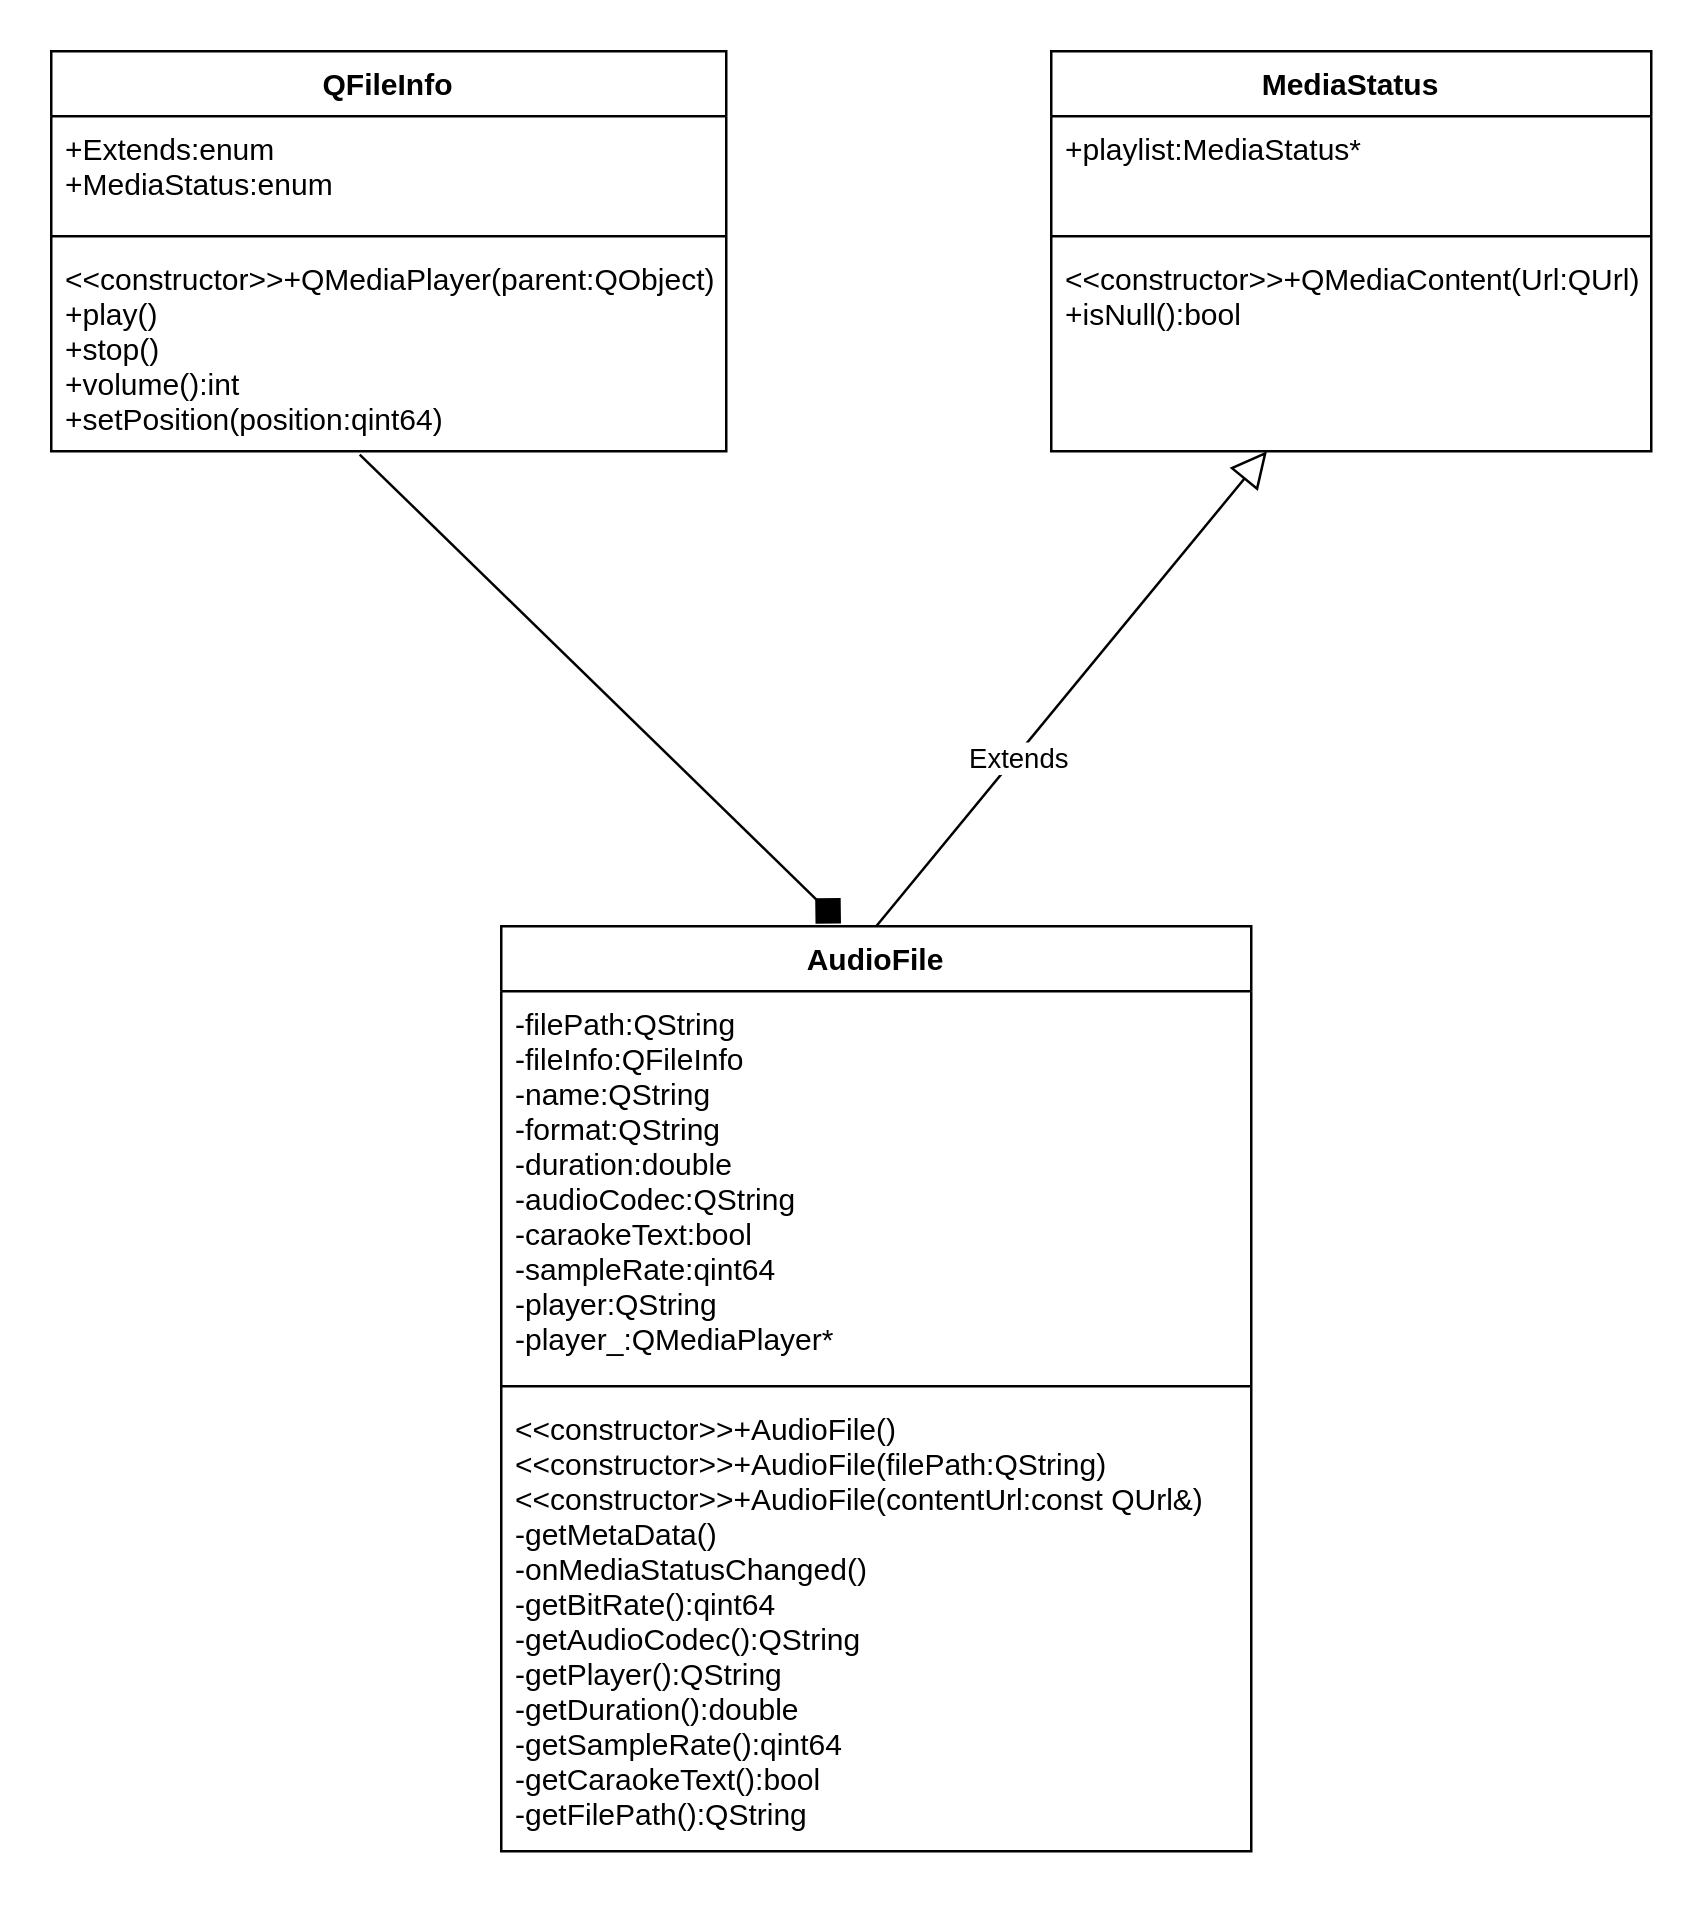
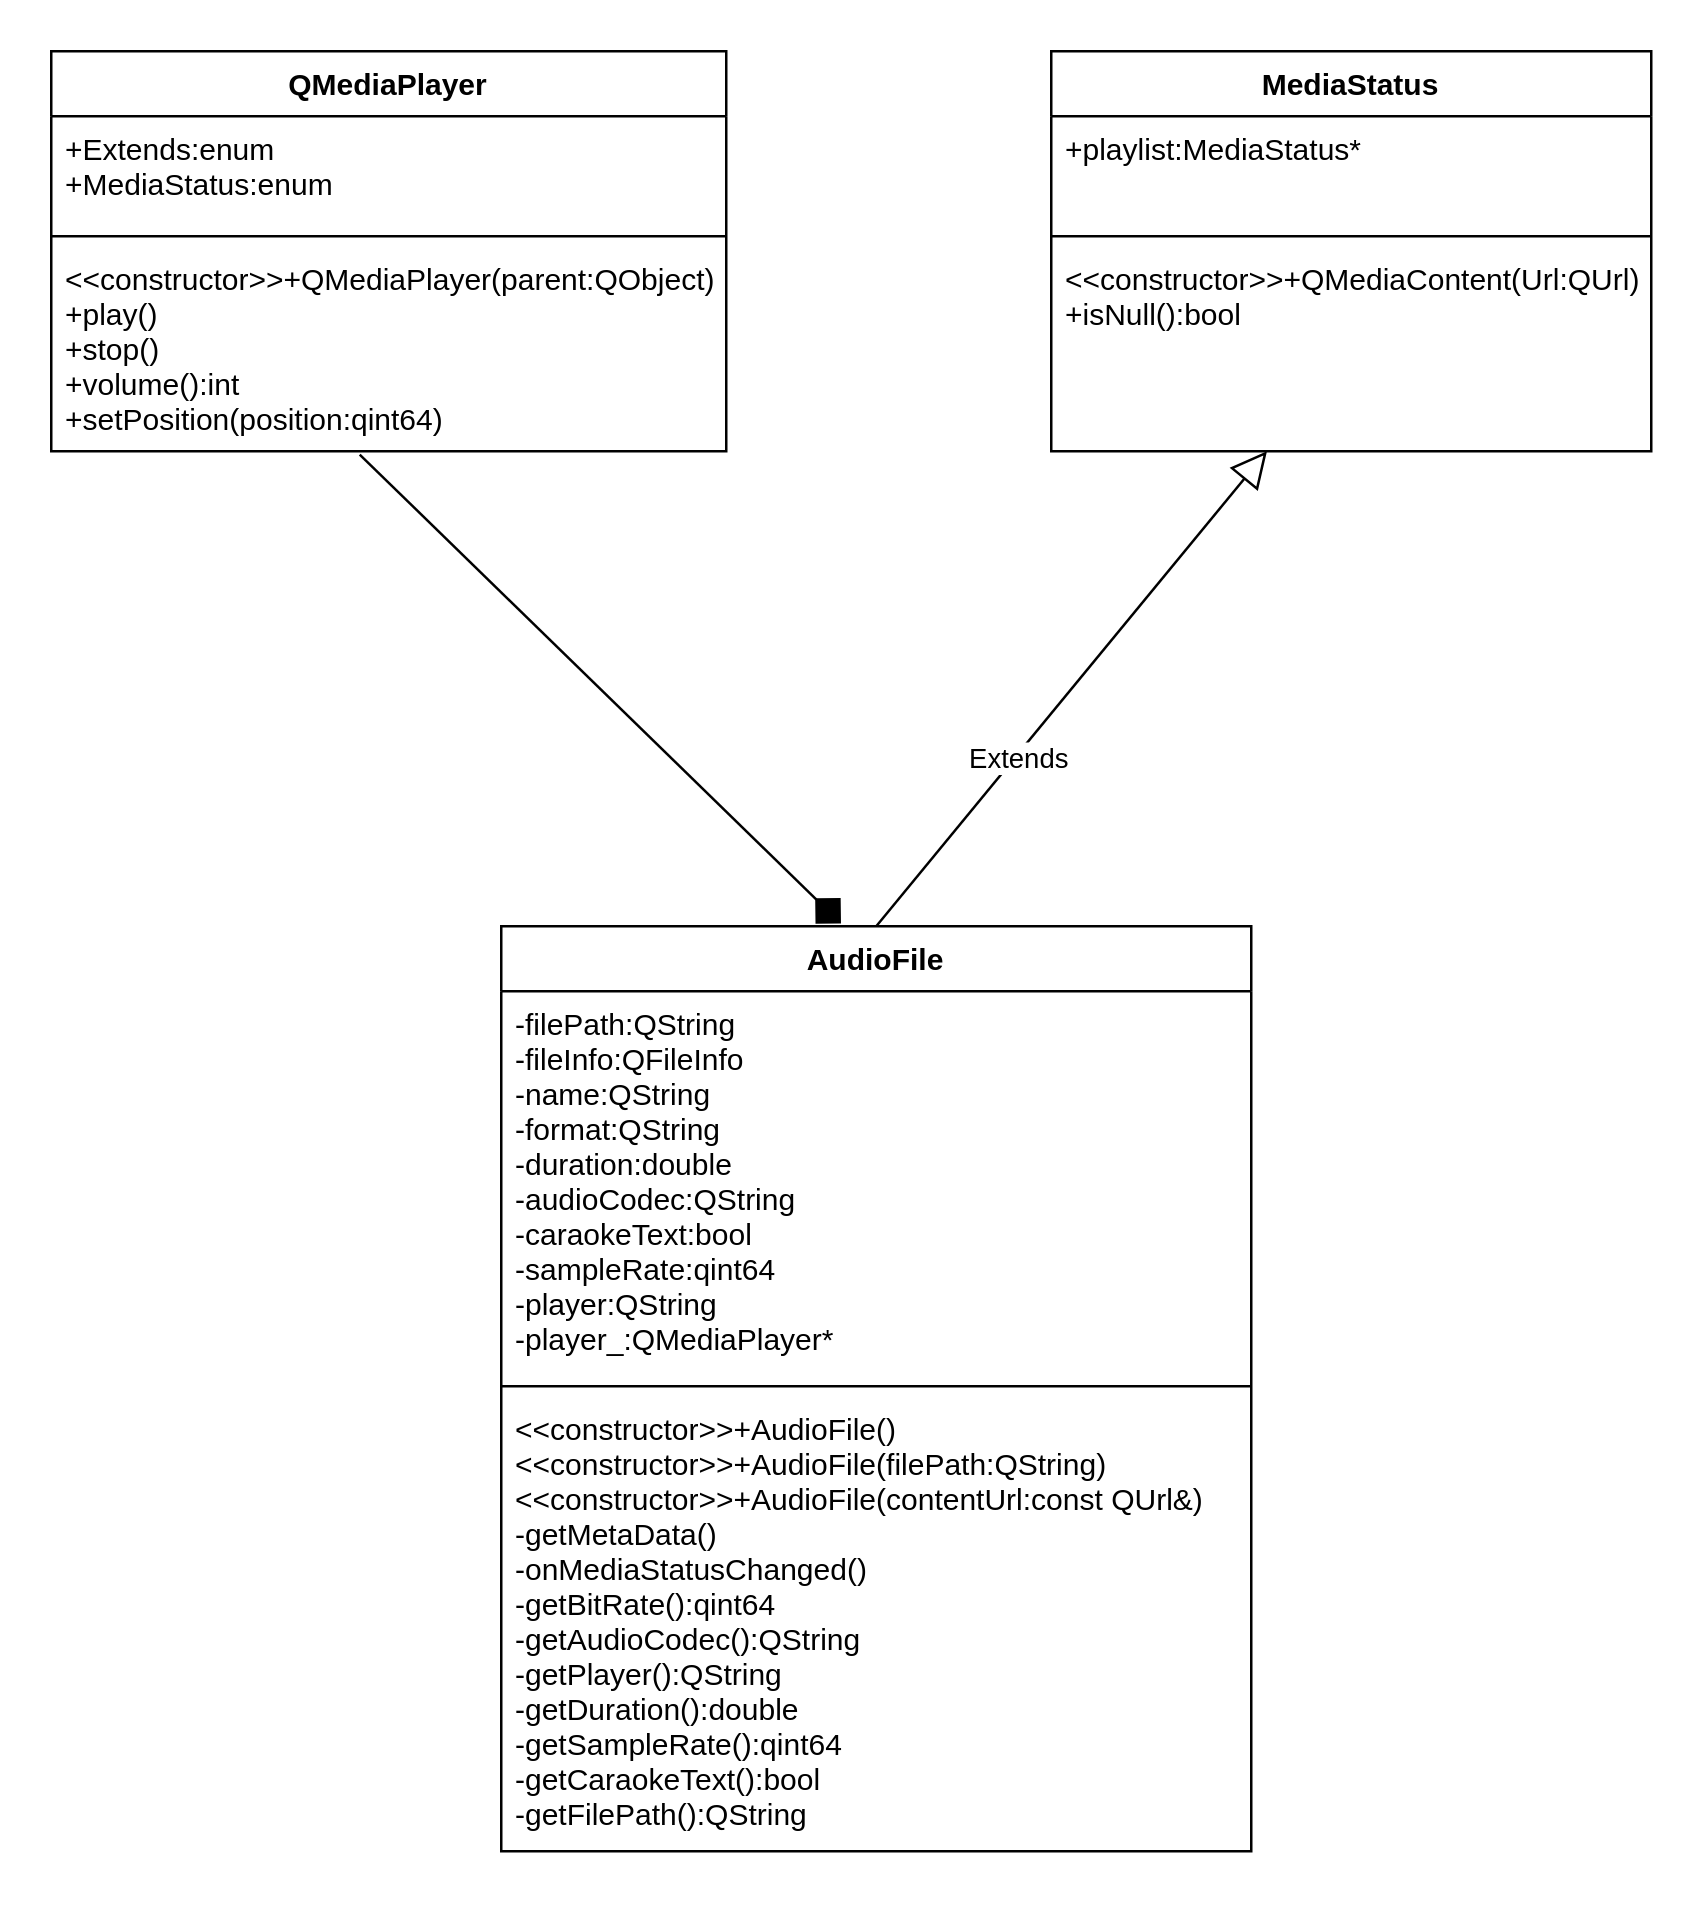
(388, 85) -> (388, 85)
